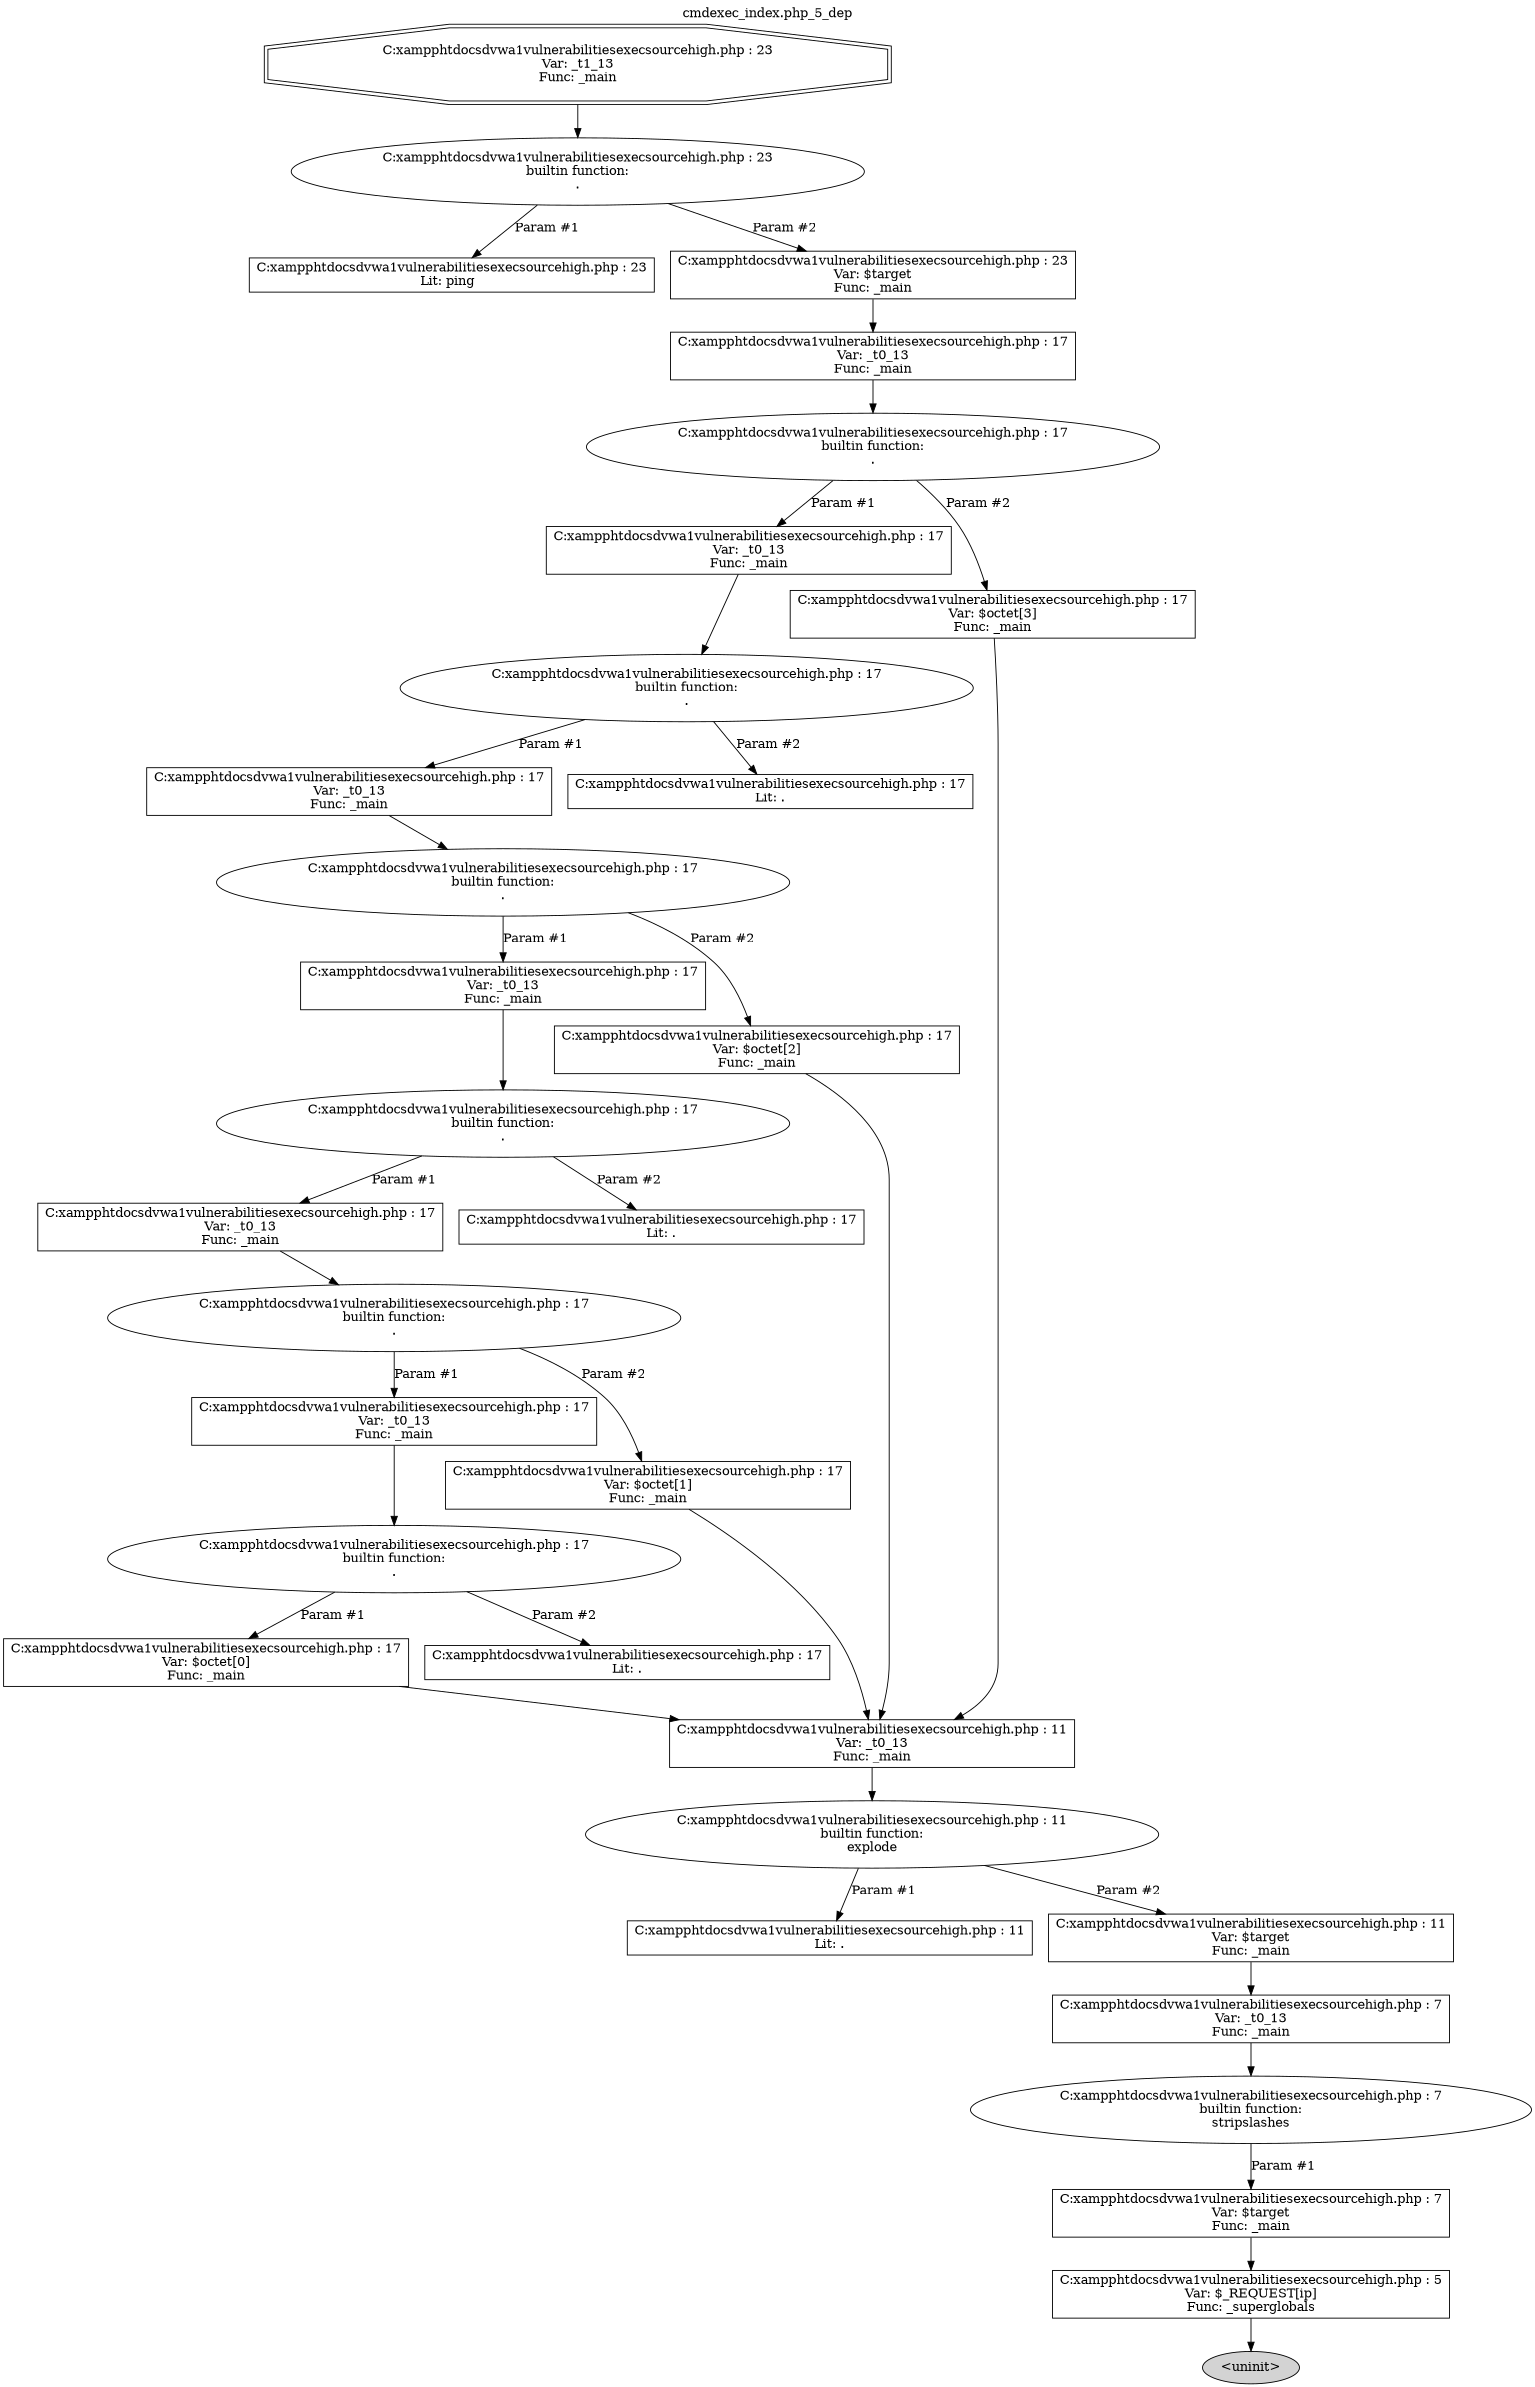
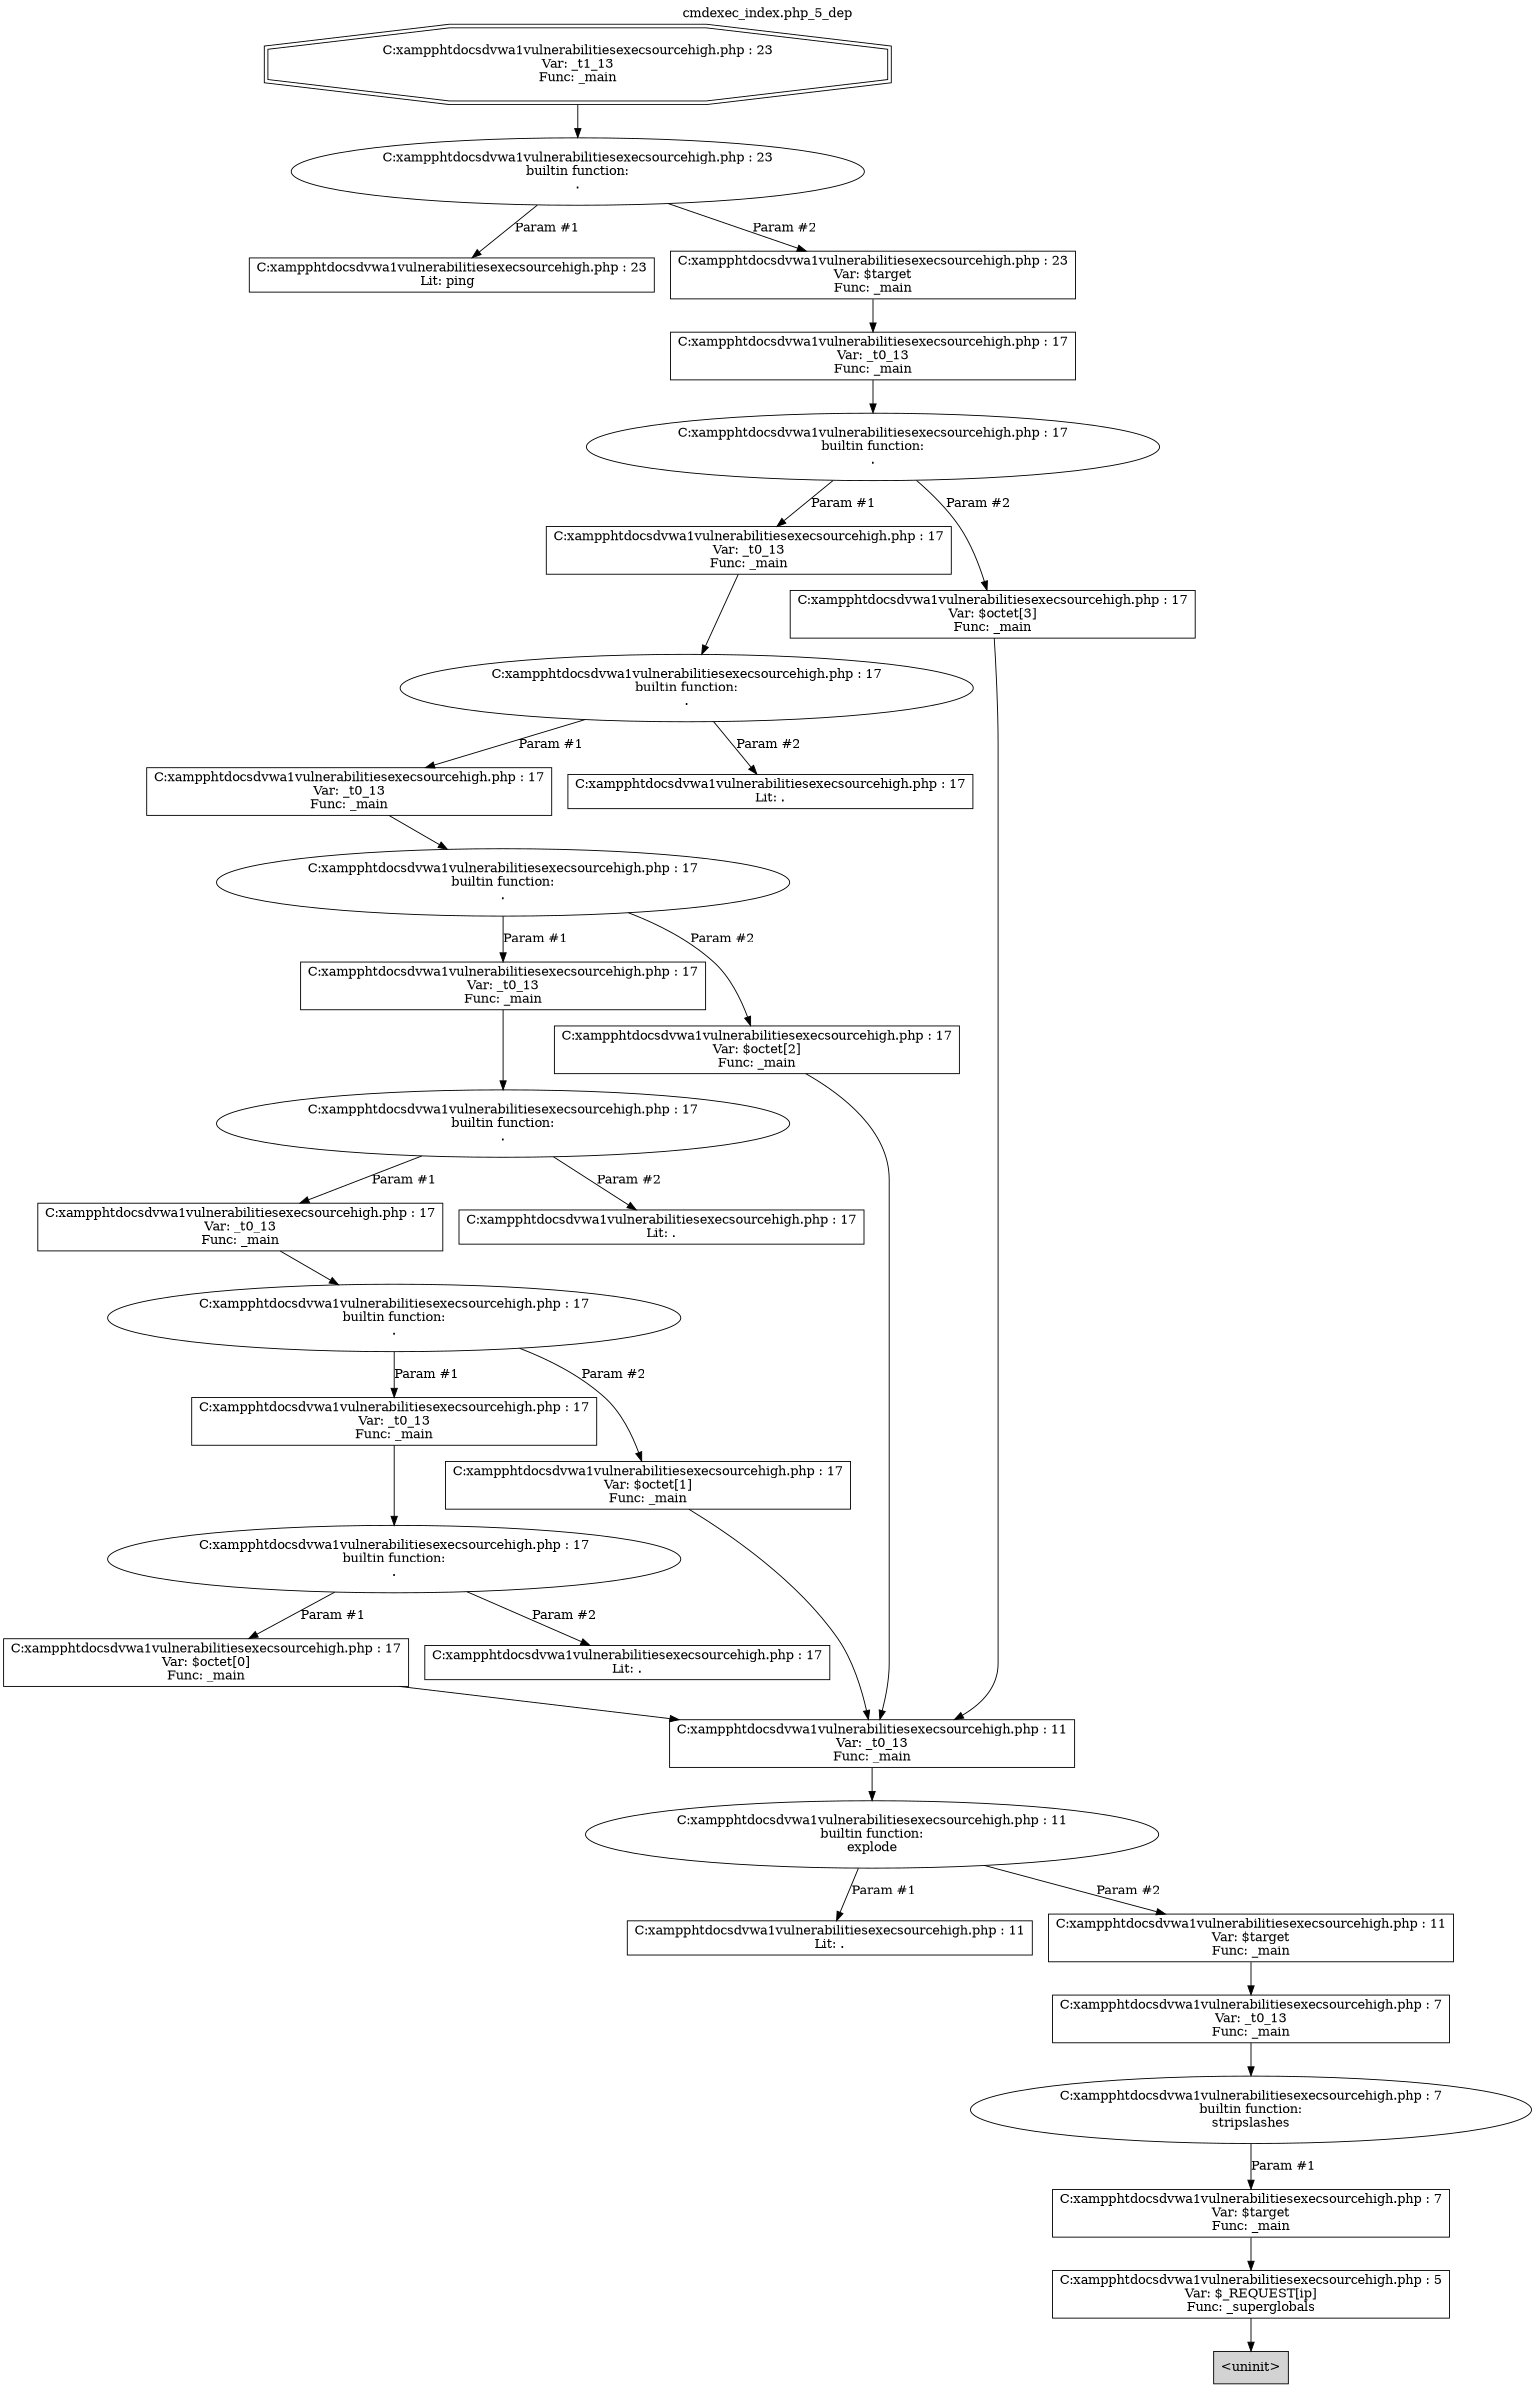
(1251, 2368) -> (1251, 2368)
